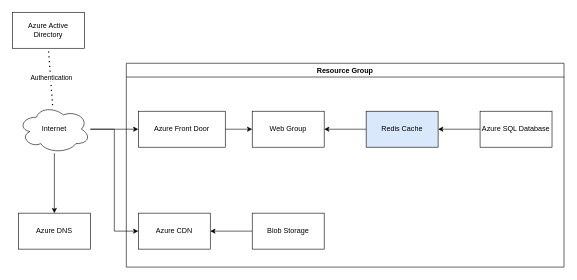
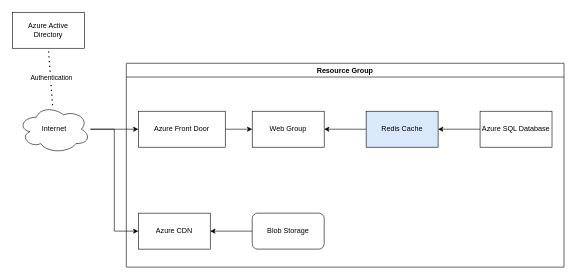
(54, 181) -> none
(54, 231) -> none
(288, 231) -> (288, 231)
